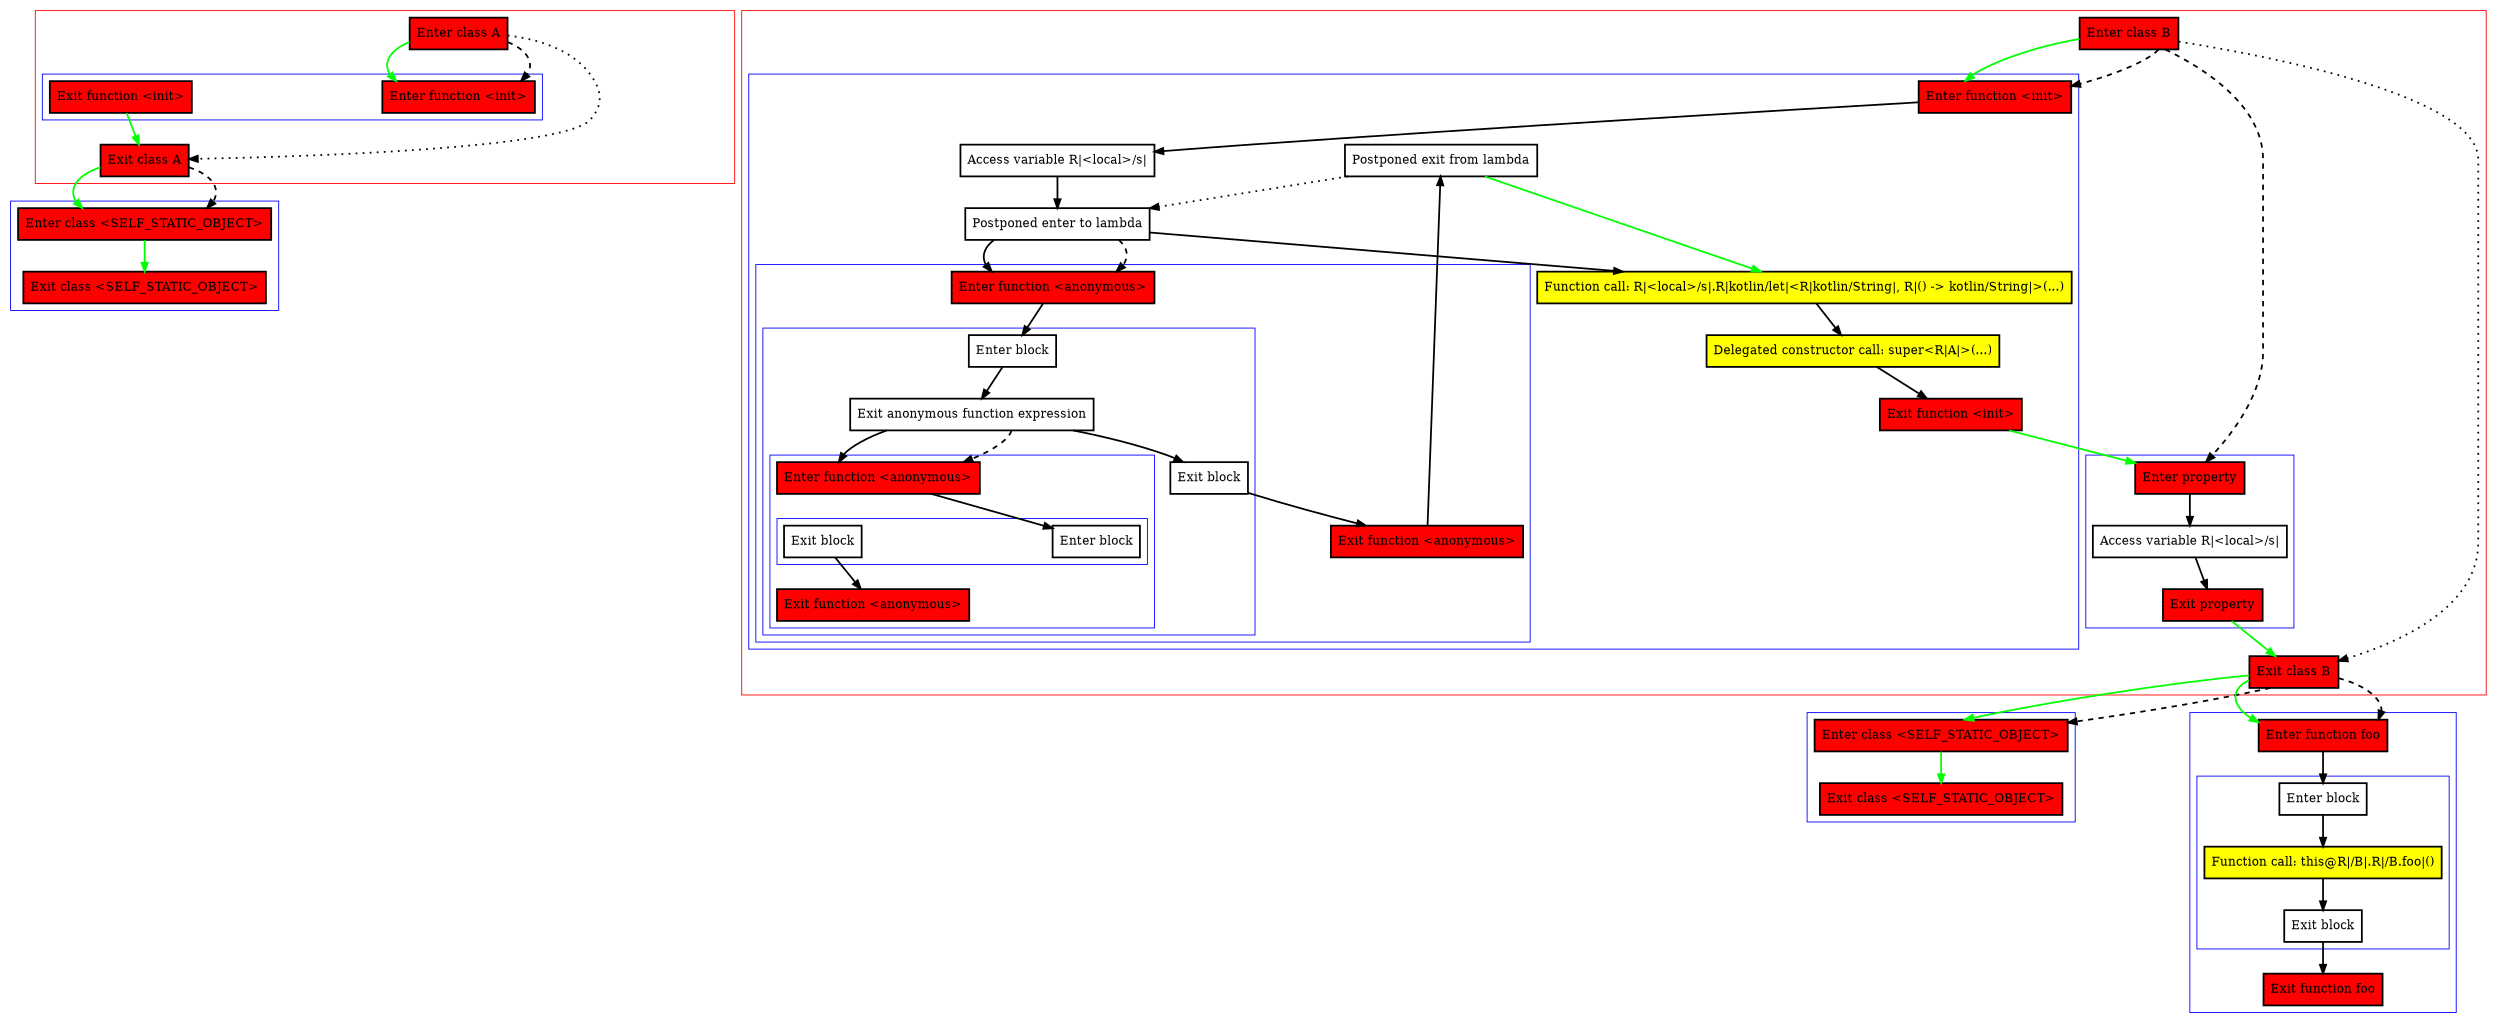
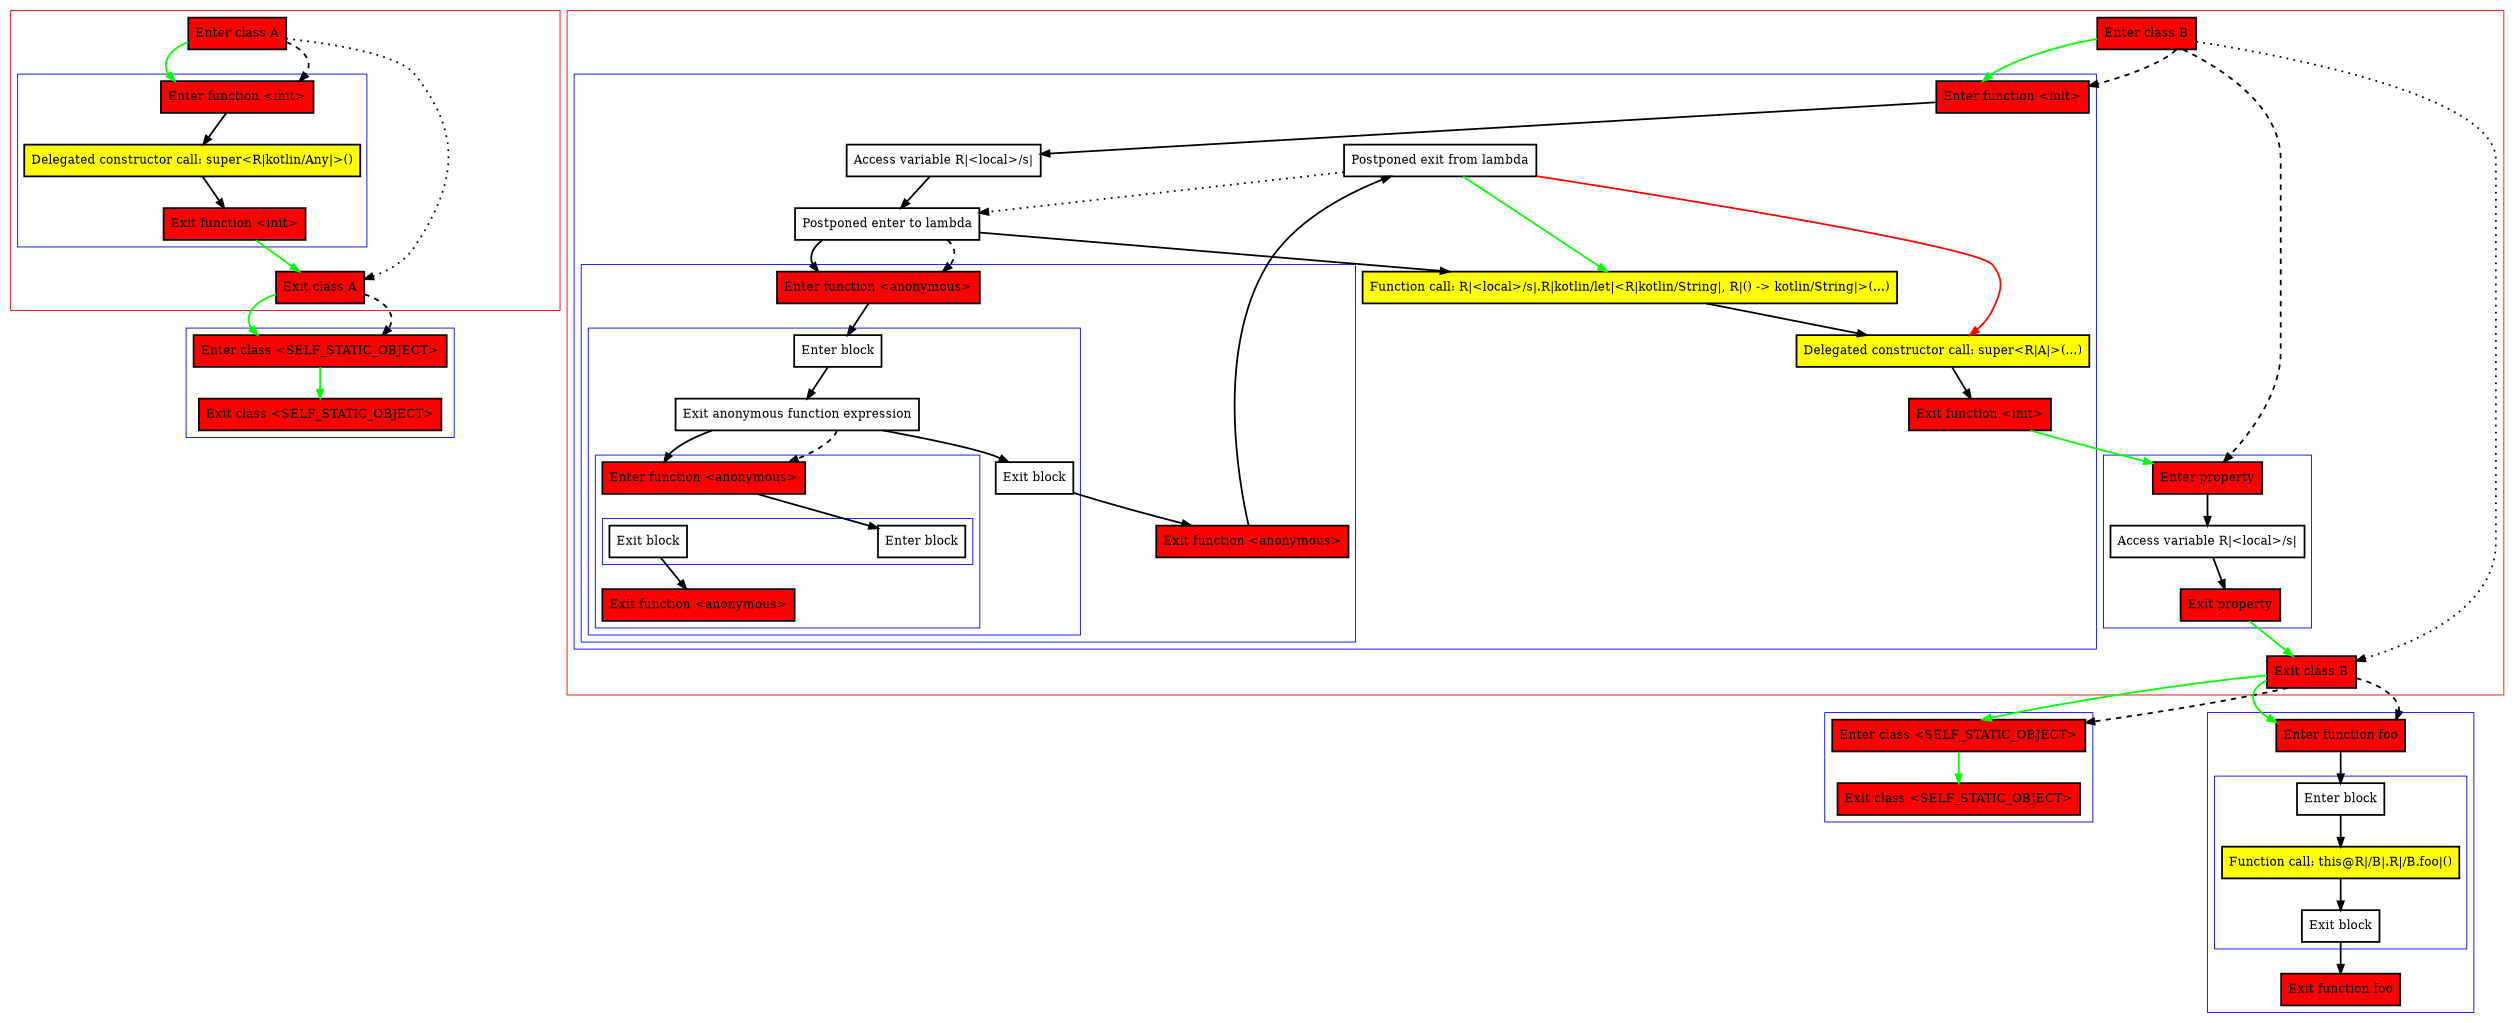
none -> (192, 161)
none -> (1802, 220)
